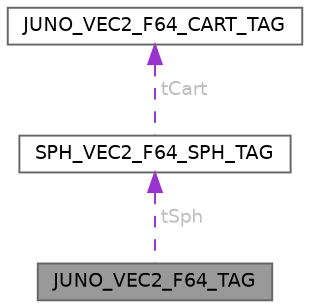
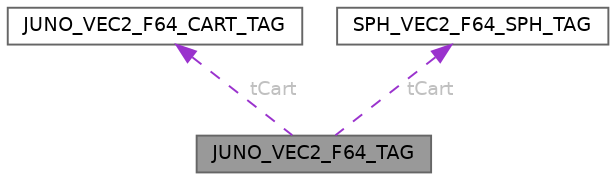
(155, 100) -> (242, 96)
(179, 218) -> (428, 90)
